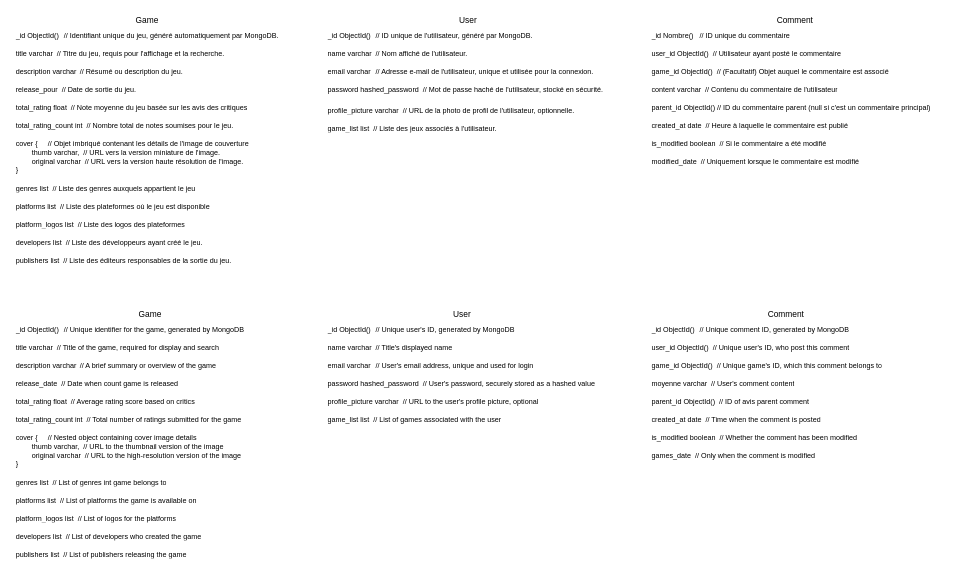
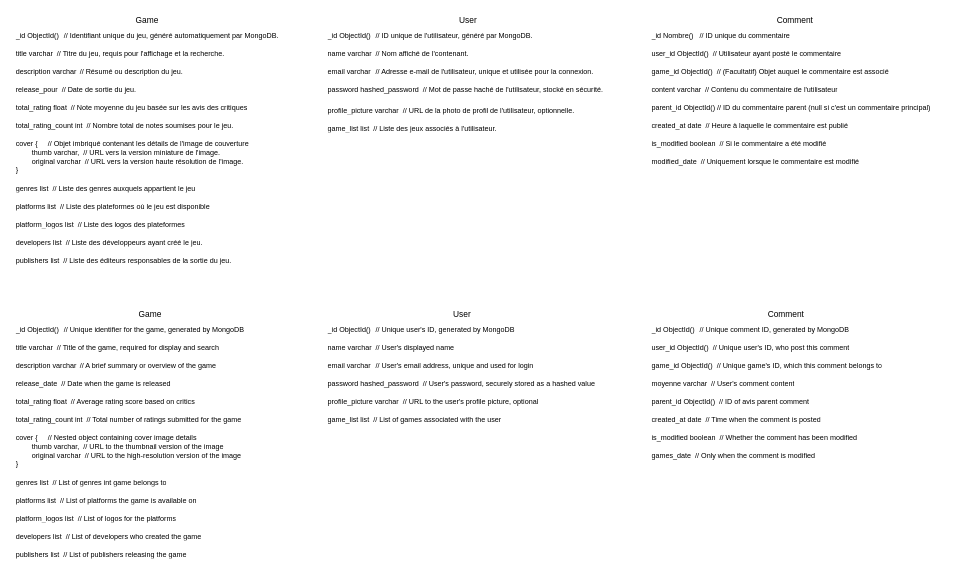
(407, 54) -> (406, 54)
(396, 348) -> (396, 348)
(105, 384) -> (101, 384)
